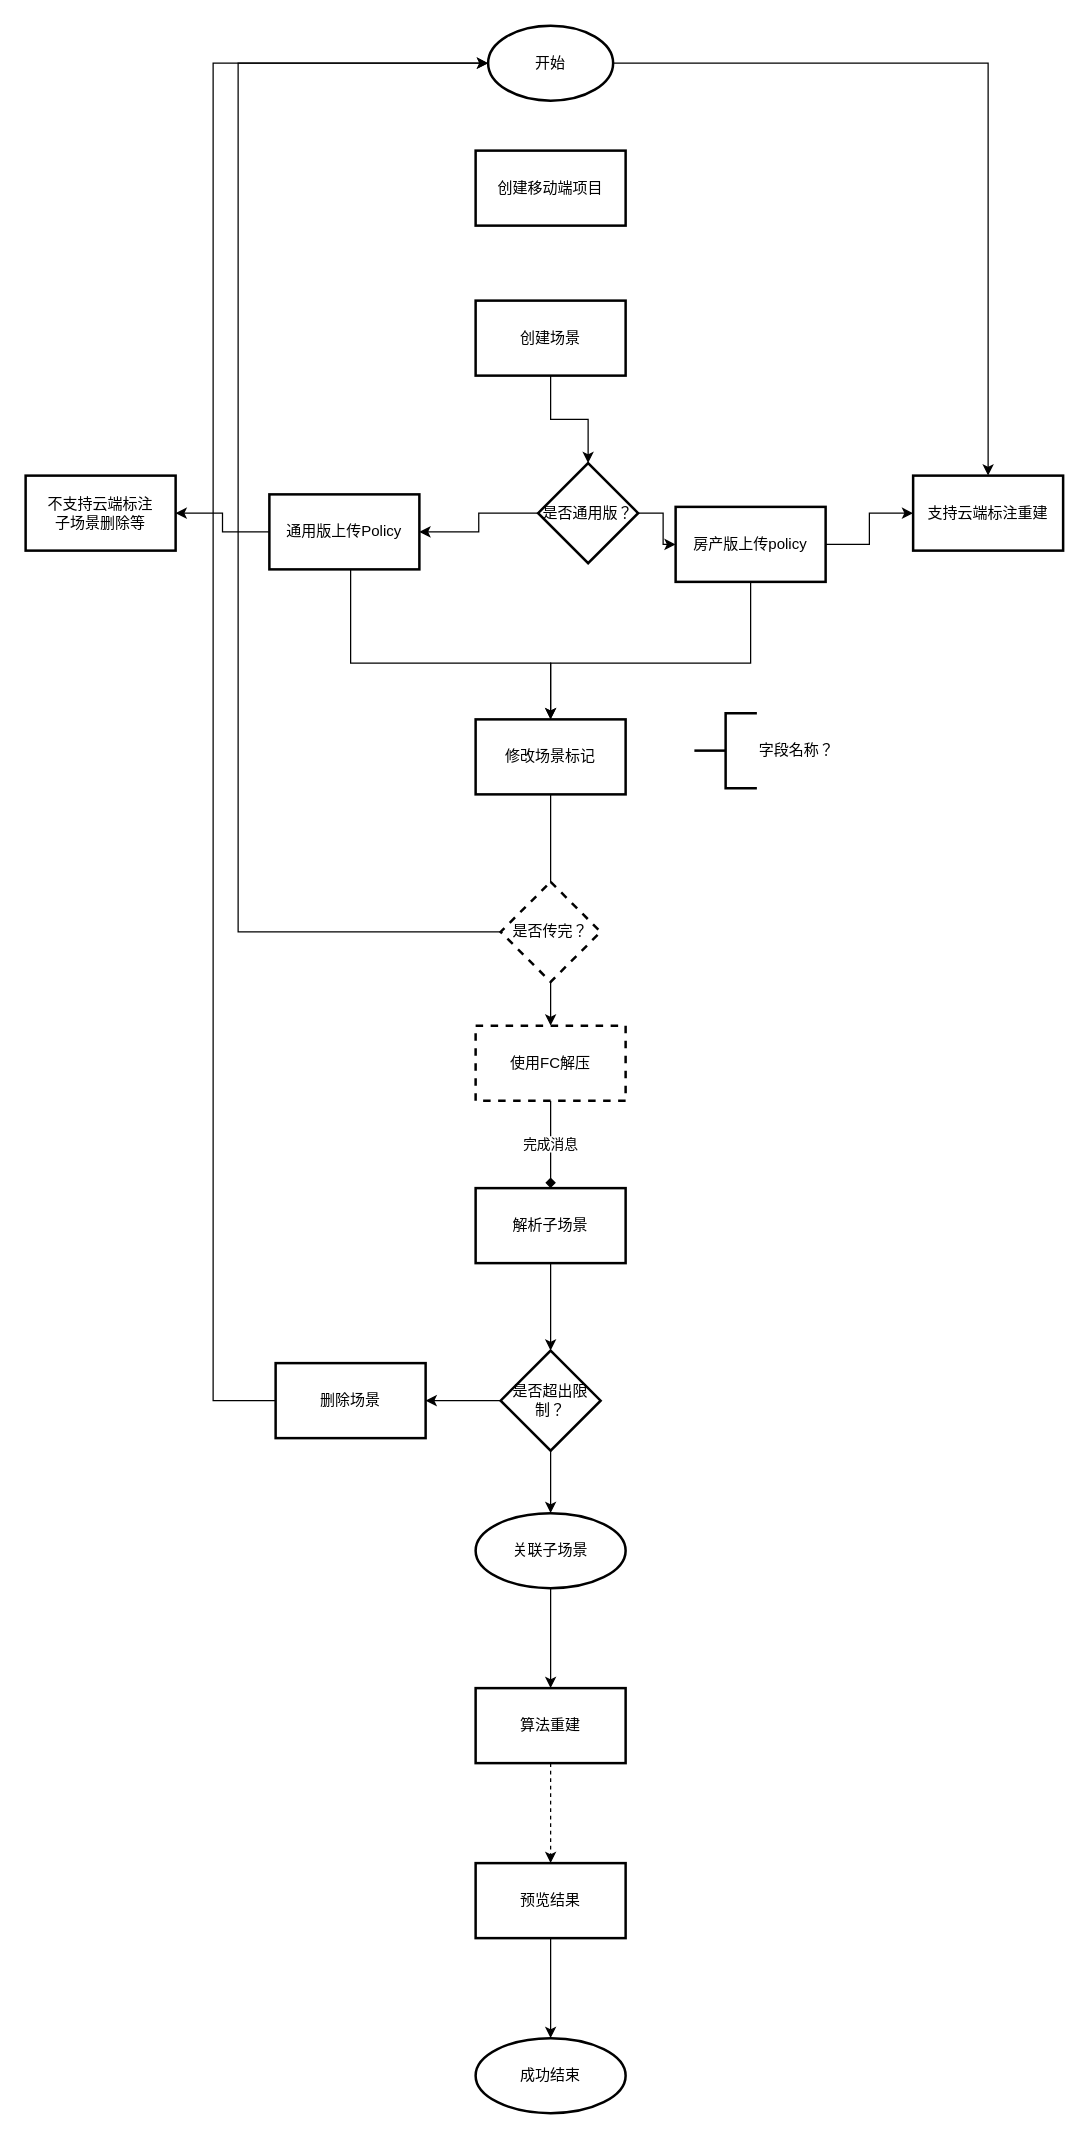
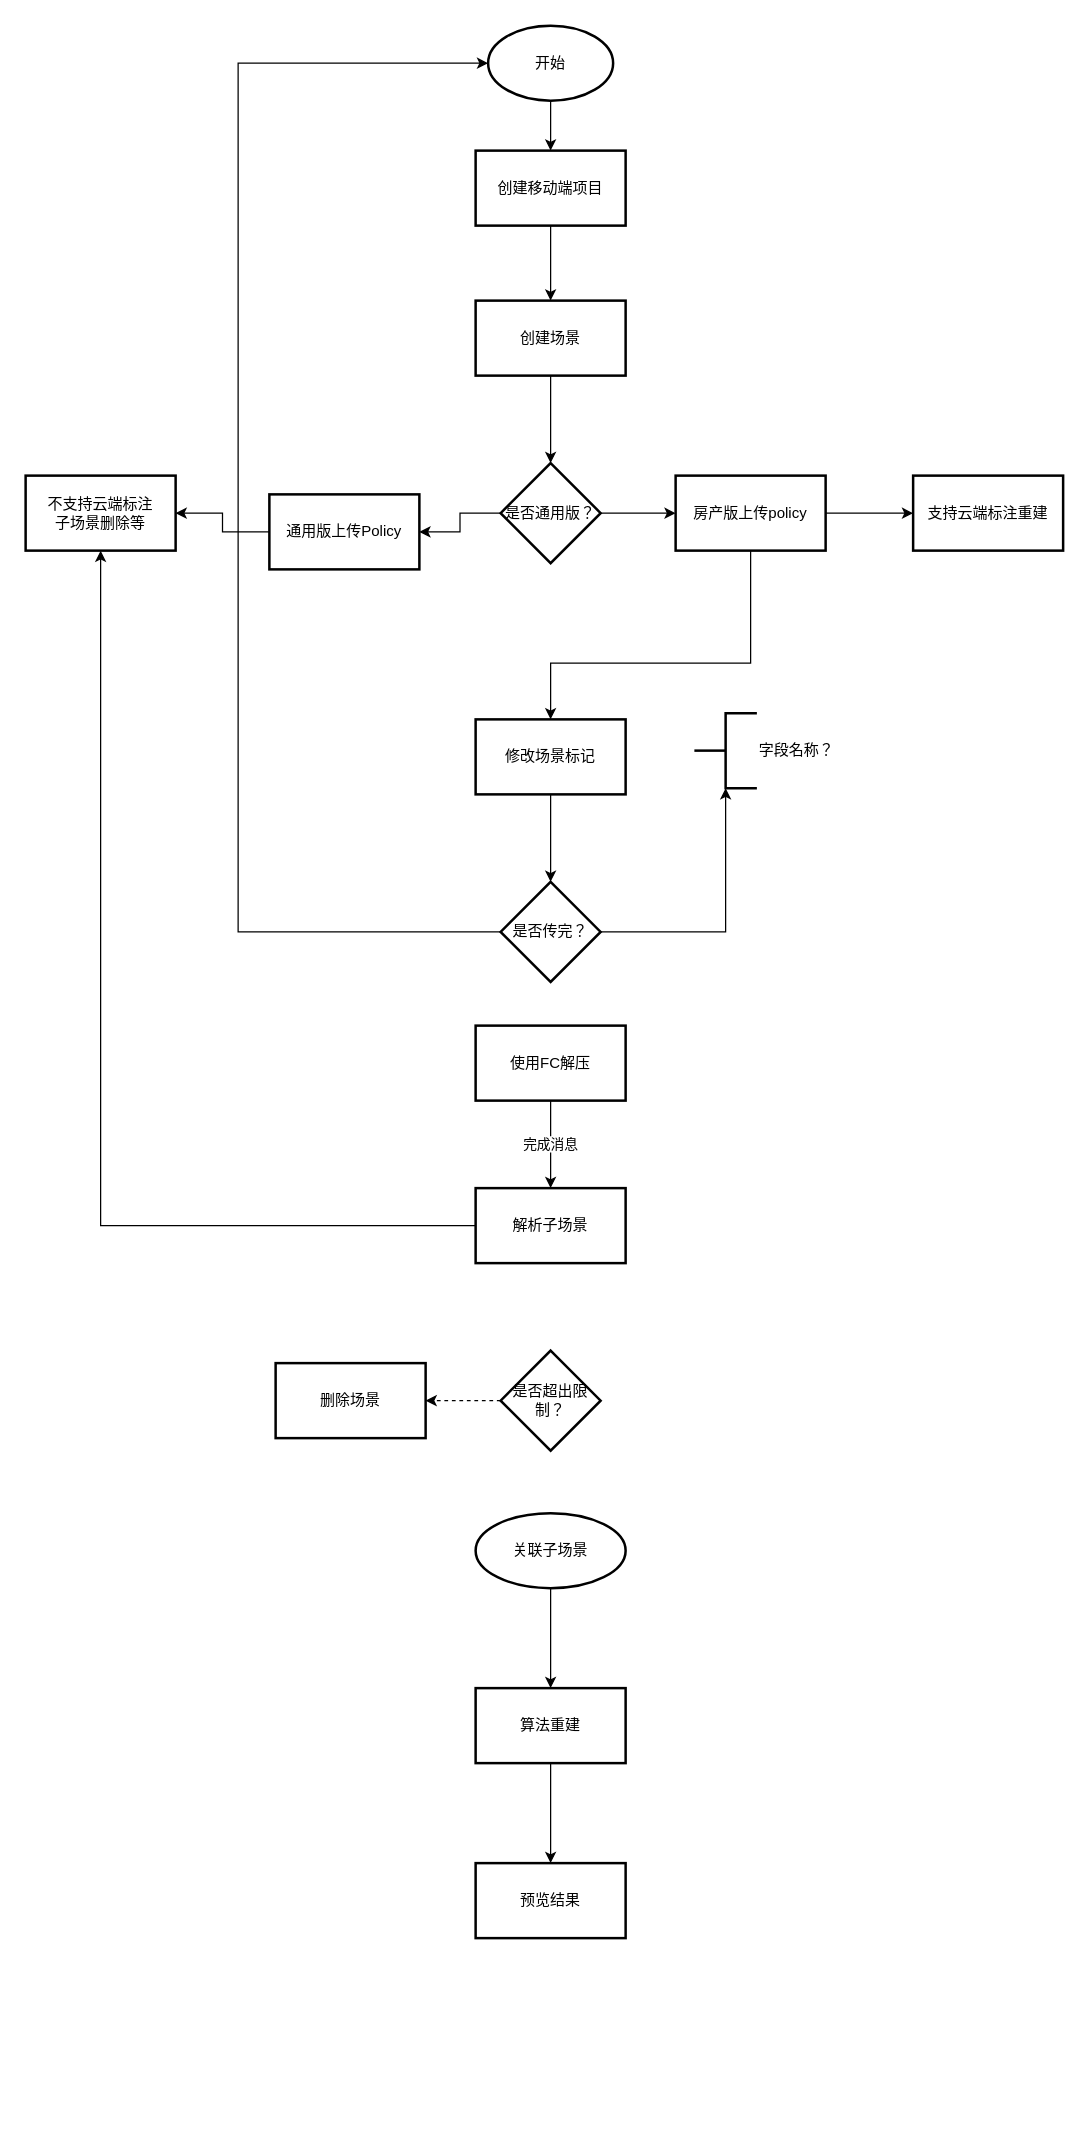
(988, 77) -> (551, 122)
none -> (551, 259)
(588, 513) -> (551, 513)
(751, 544) -> (751, 513)
(403, 663) -> none
(213, 751) -> none
(551, 876) -> (551, 872)
(551, 932) -> (551, 932)
(551, 1006) -> (726, 927)
(551, 1063) -> (551, 1063)
(551, 1177) -> (551, 1178)
(551, 1302) -> (101, 1080)
(466, 1401) -> (466, 1401)
(551, 1478) -> none
(551, 1809) -> (551, 1809)
(551, 1984) -> none
(551, 2076) -> none
